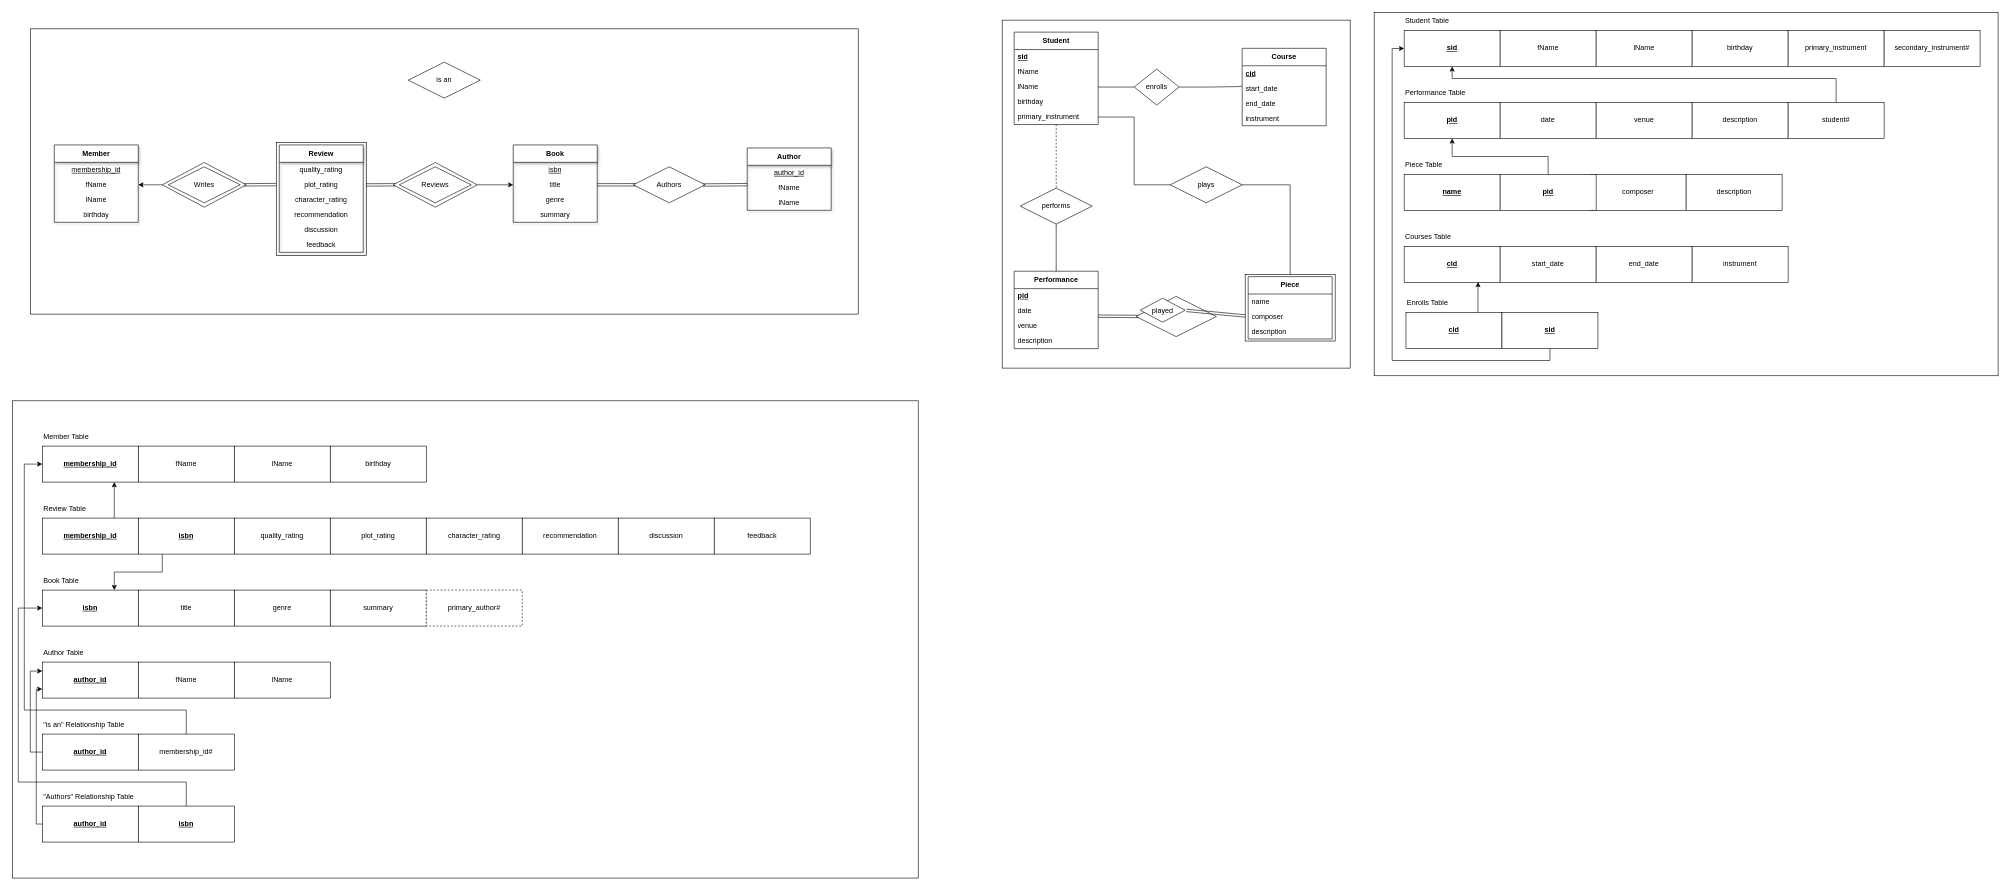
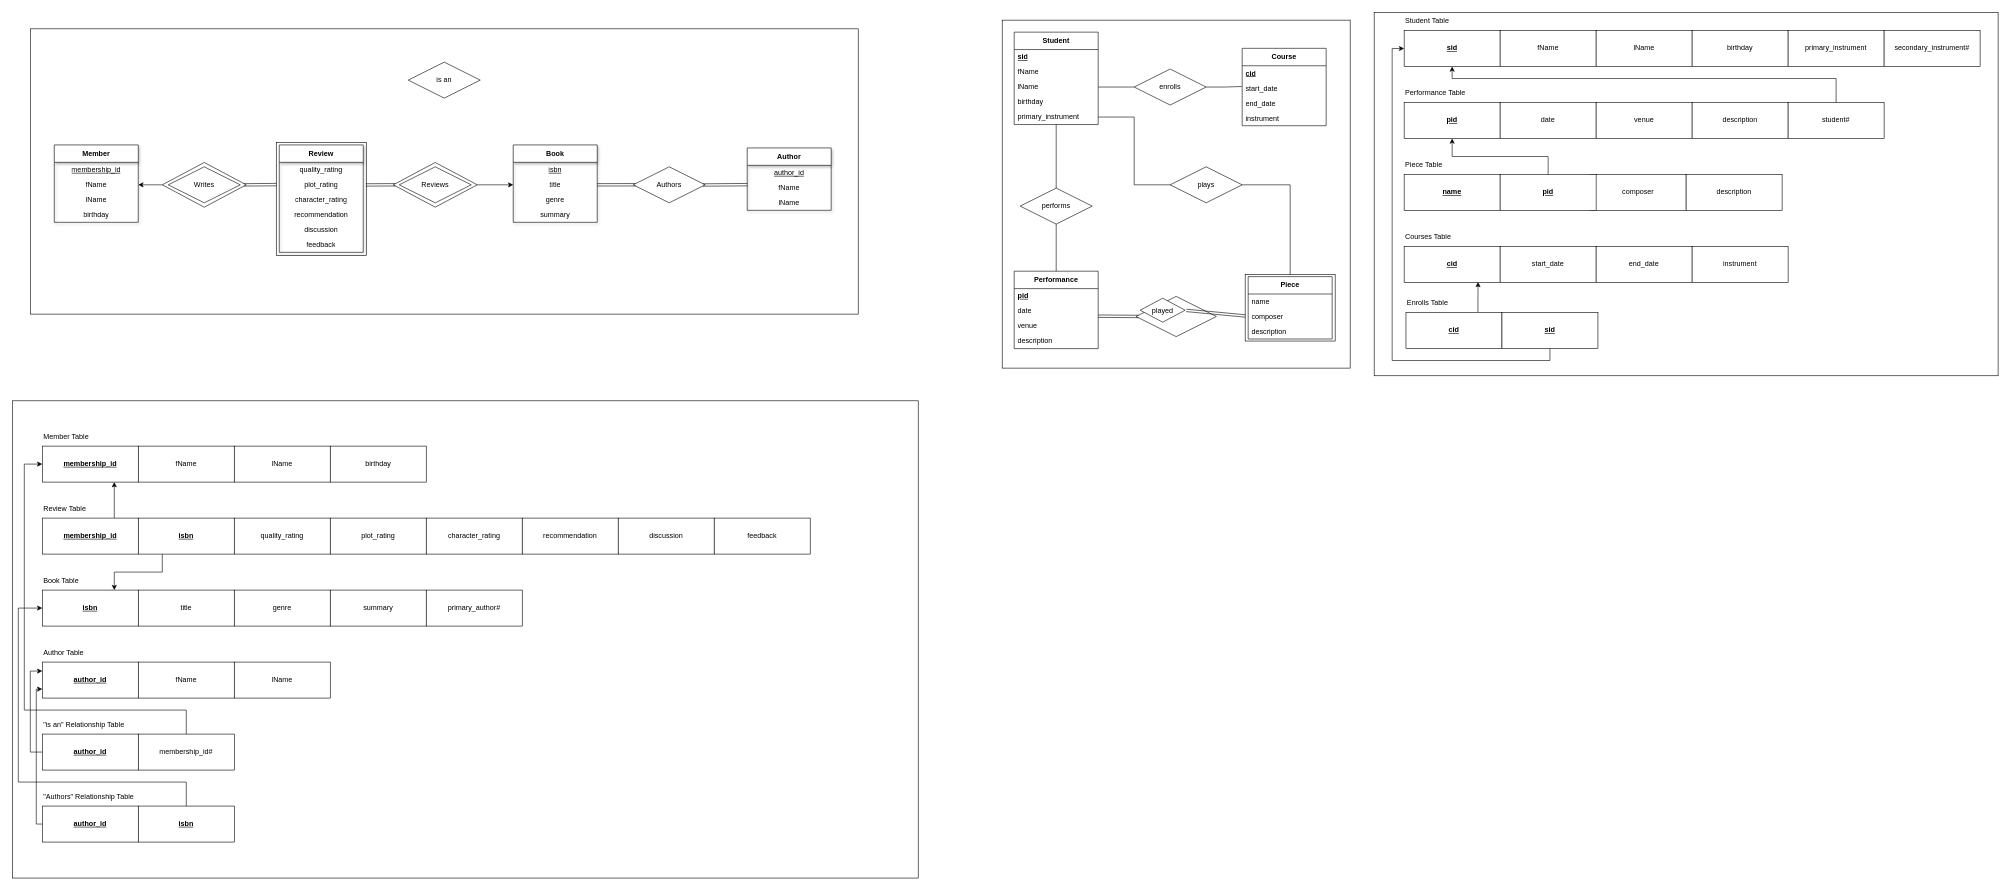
(1157, 87) -> (1170, 87)
(1056, 156) -> (1056, 156)
(474, 608) -> (474, 608)
